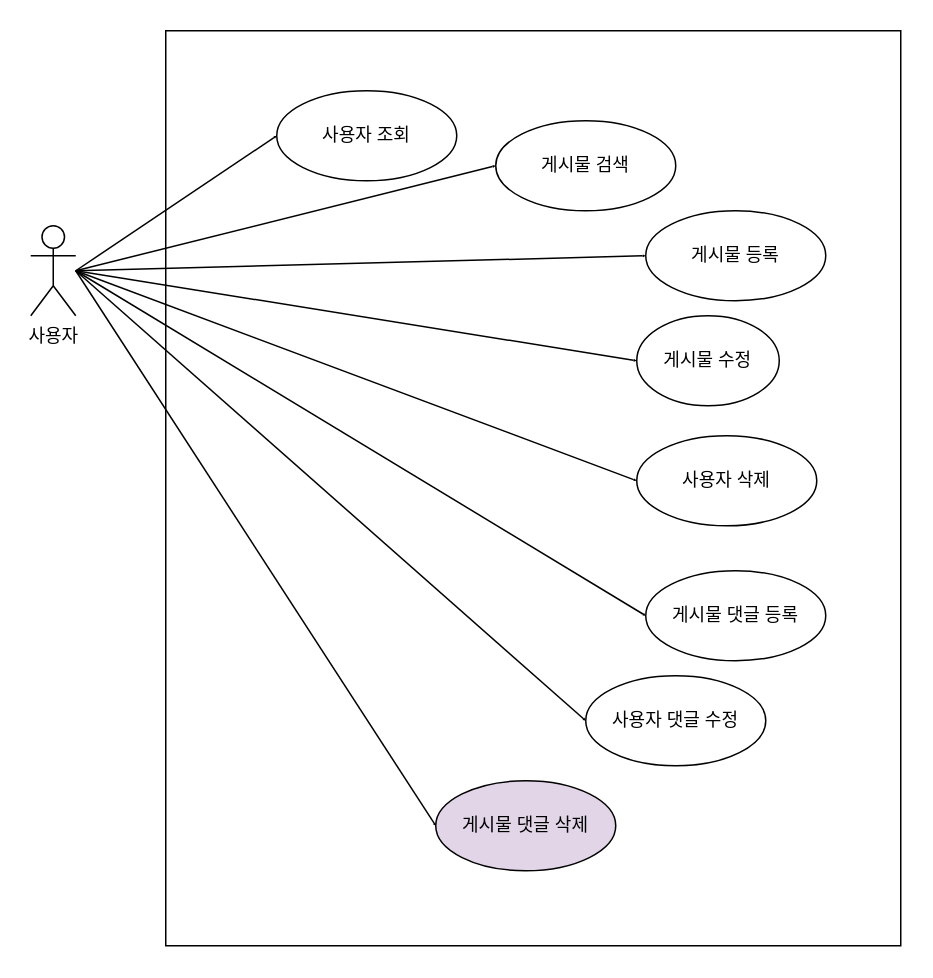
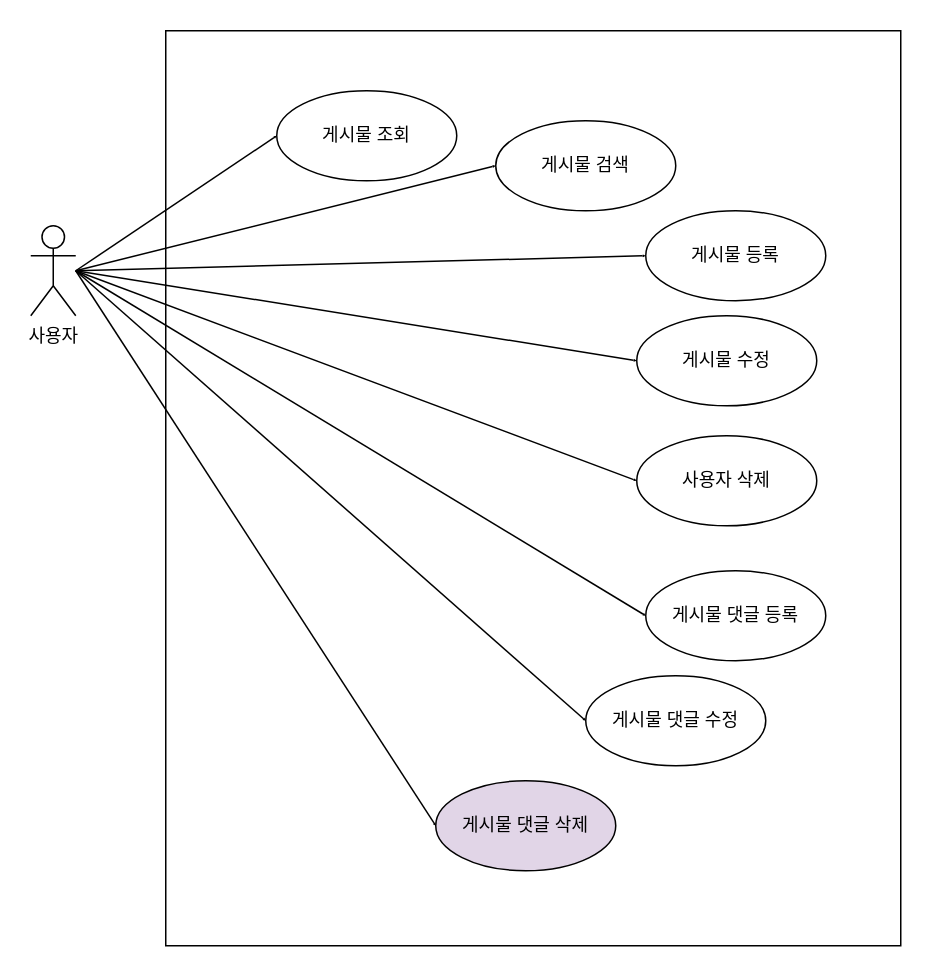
(367, 136) -> (367, 136)
(708, 361) -> (727, 361)
(676, 721) -> (676, 721)
